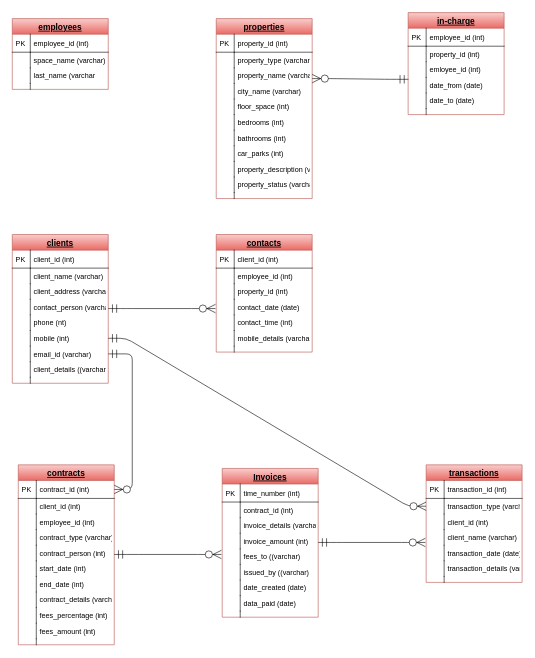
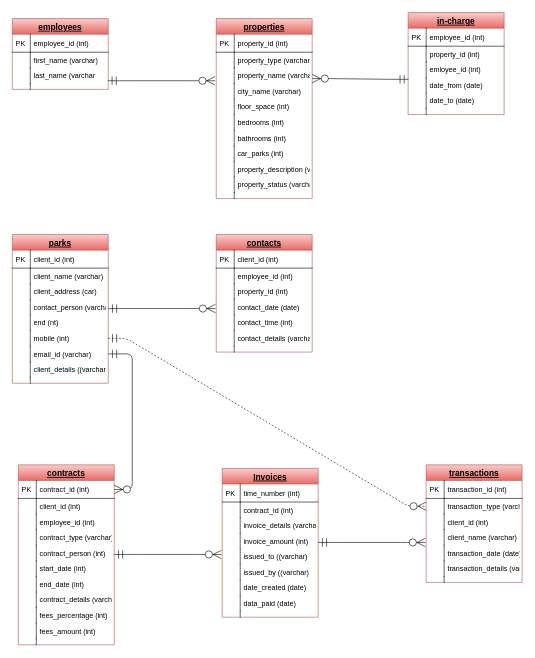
(73, 60) -> (72, 60)
none -> (162, 80)
(60, 243) -> (60, 243)
(79, 292) -> (71, 292)
(53, 323) -> (49, 323)
(281, 338) -> (285, 338)
(260, 418) -> (260, 418)
(279, 557) -> (282, 557)
